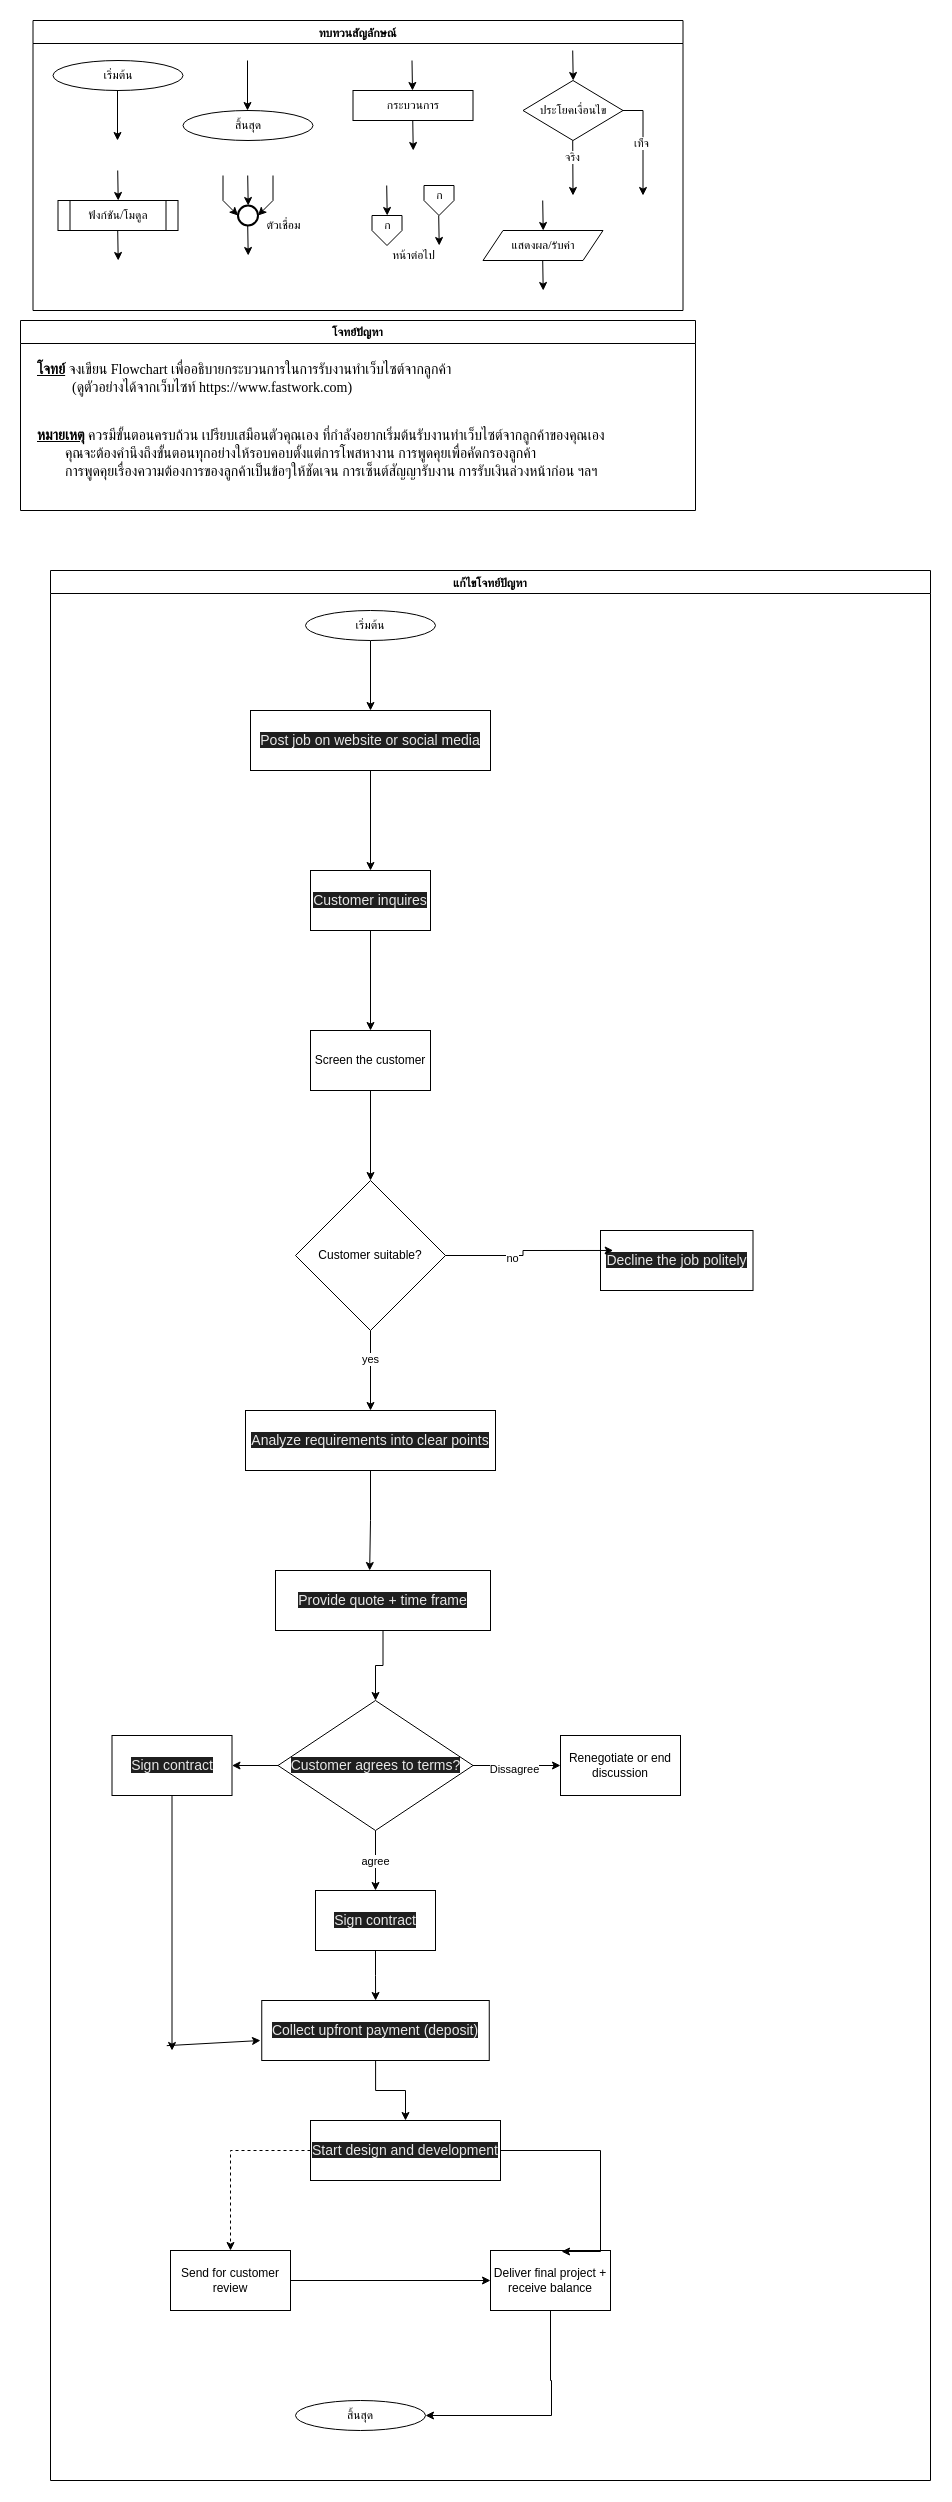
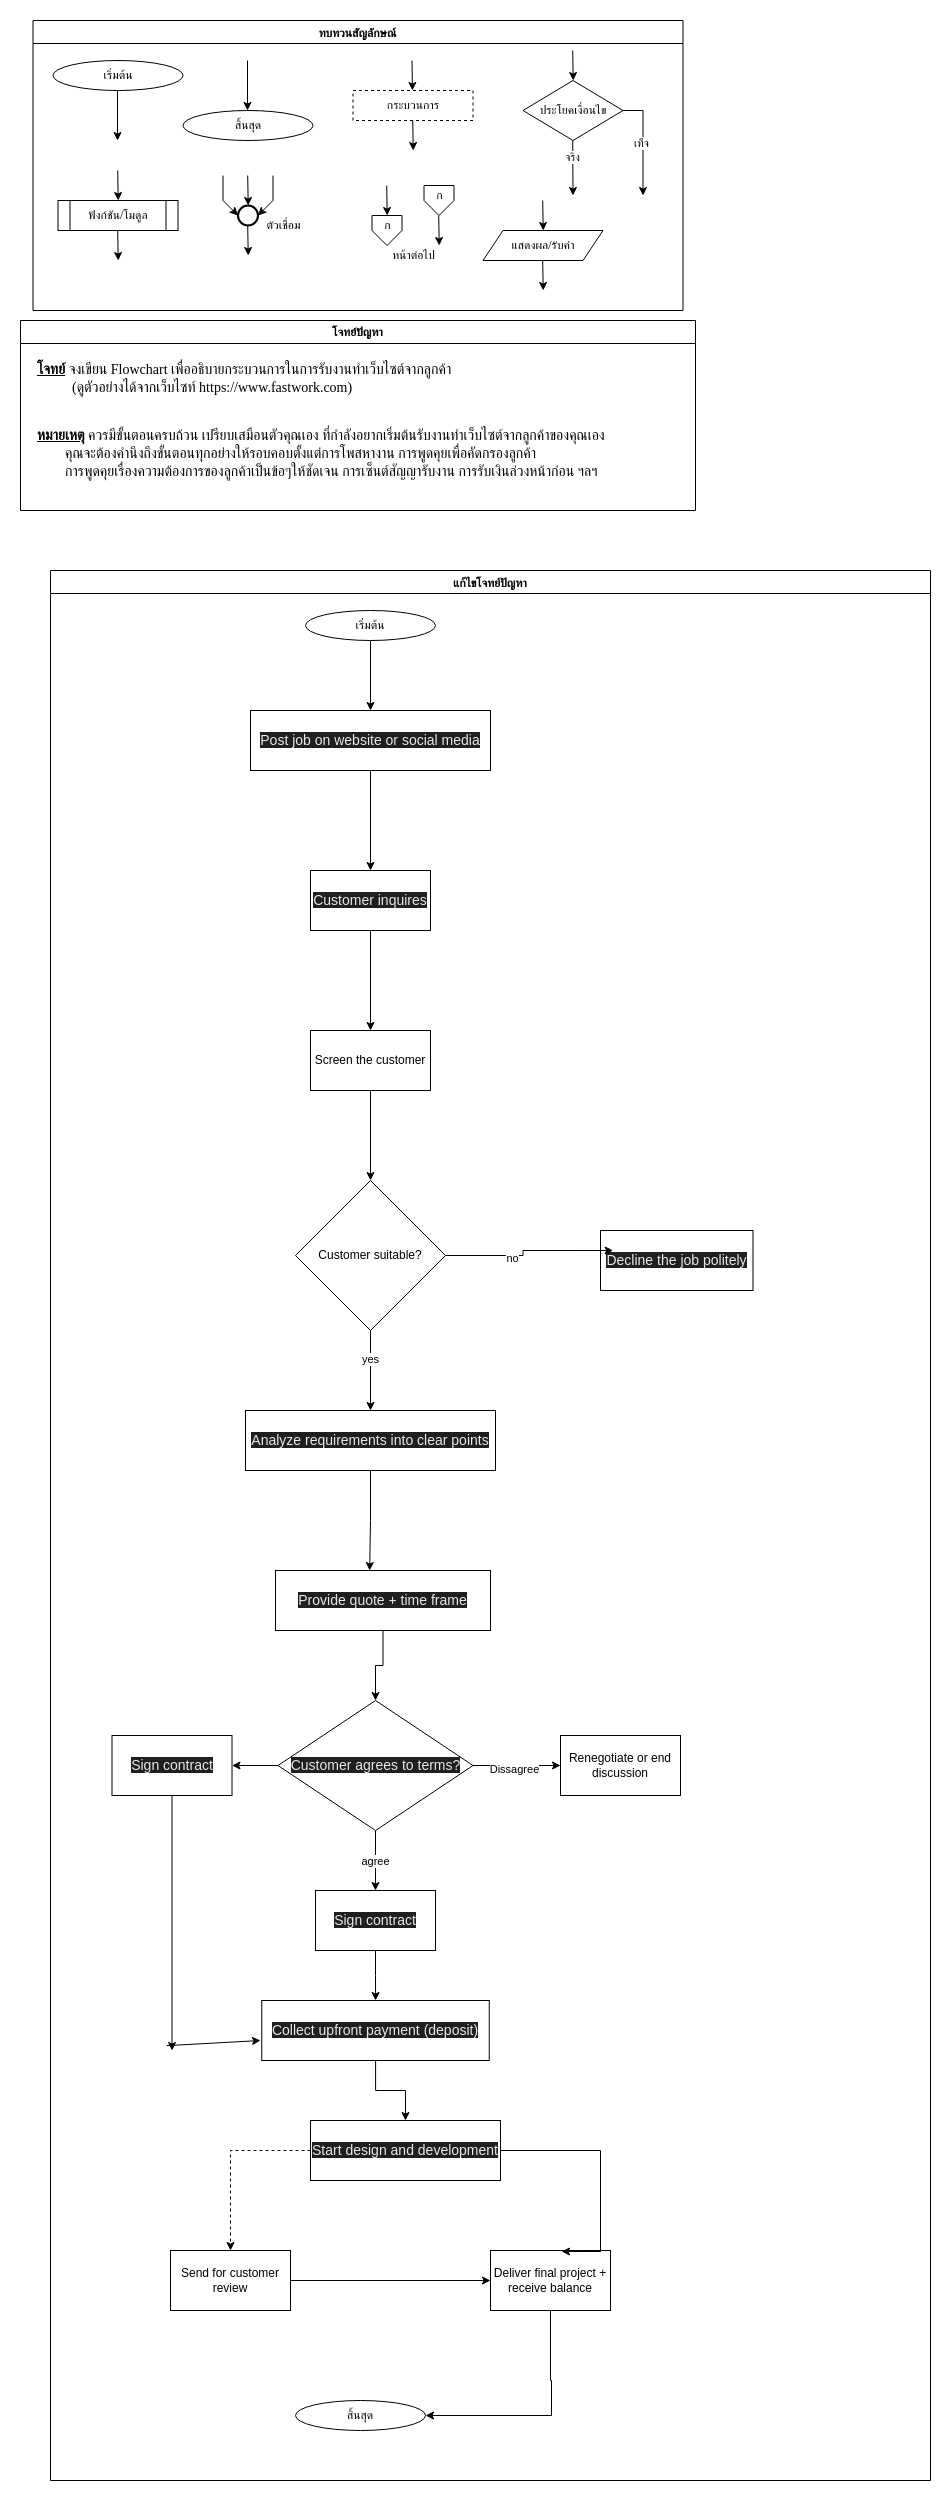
(413, 106) -> (413, 106)
